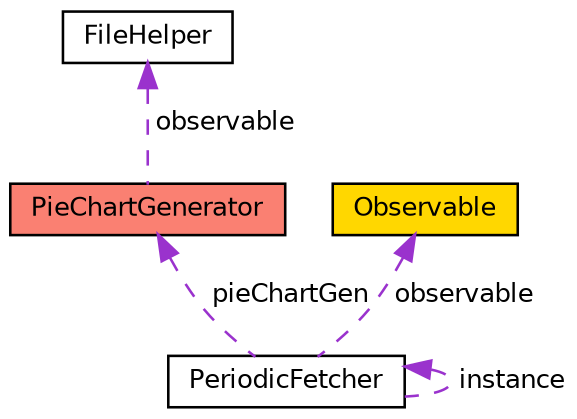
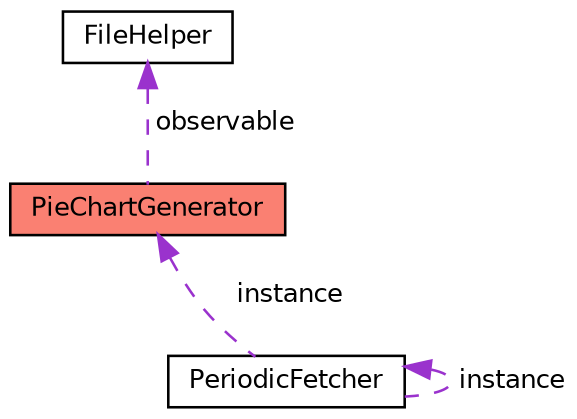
(425, 209) -> none
(286, 295) -> (286, 295)
